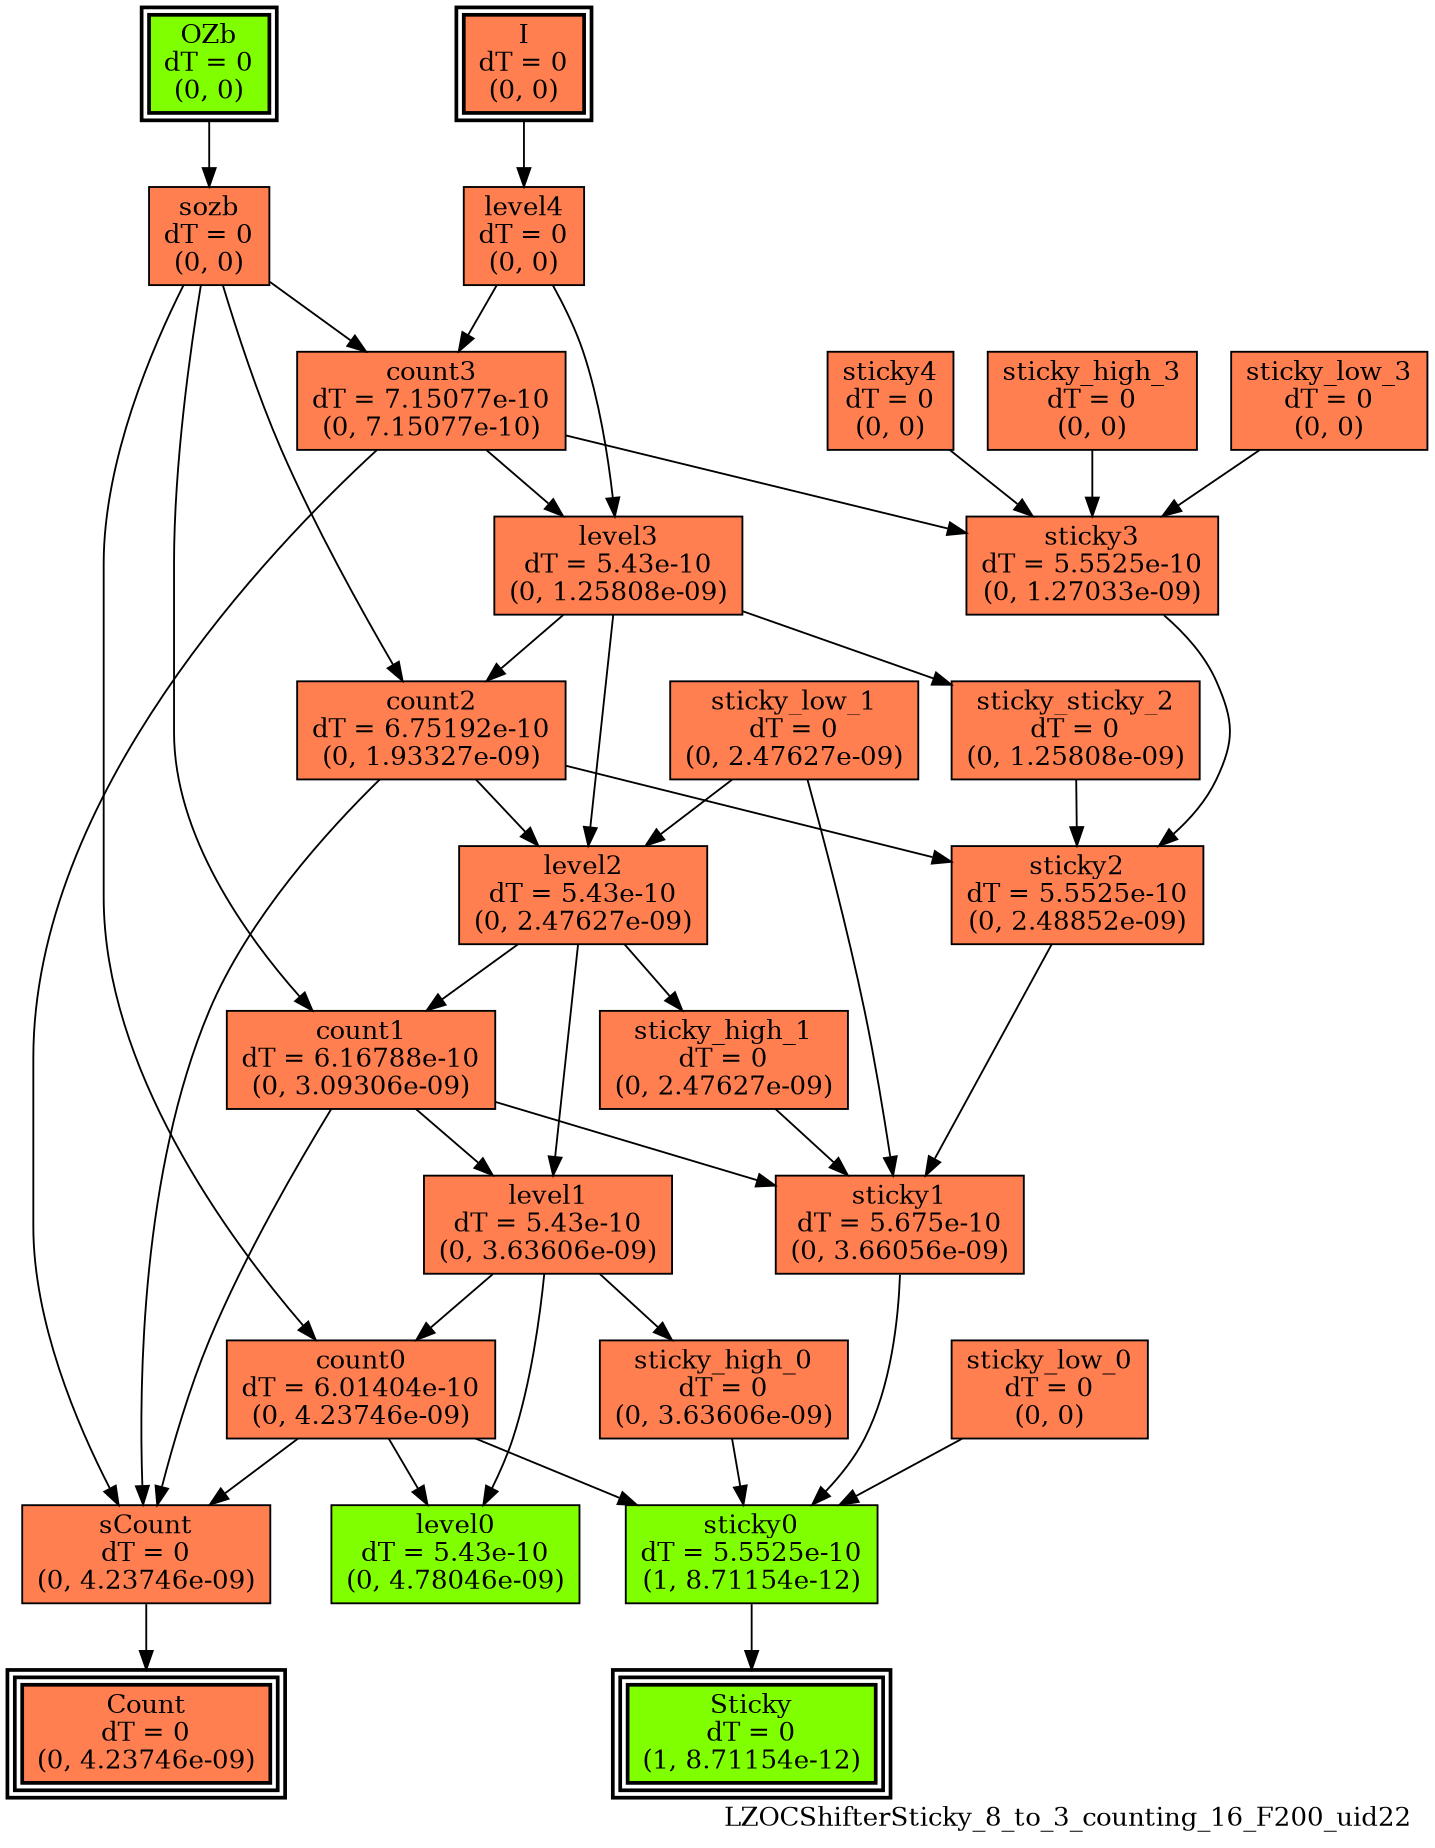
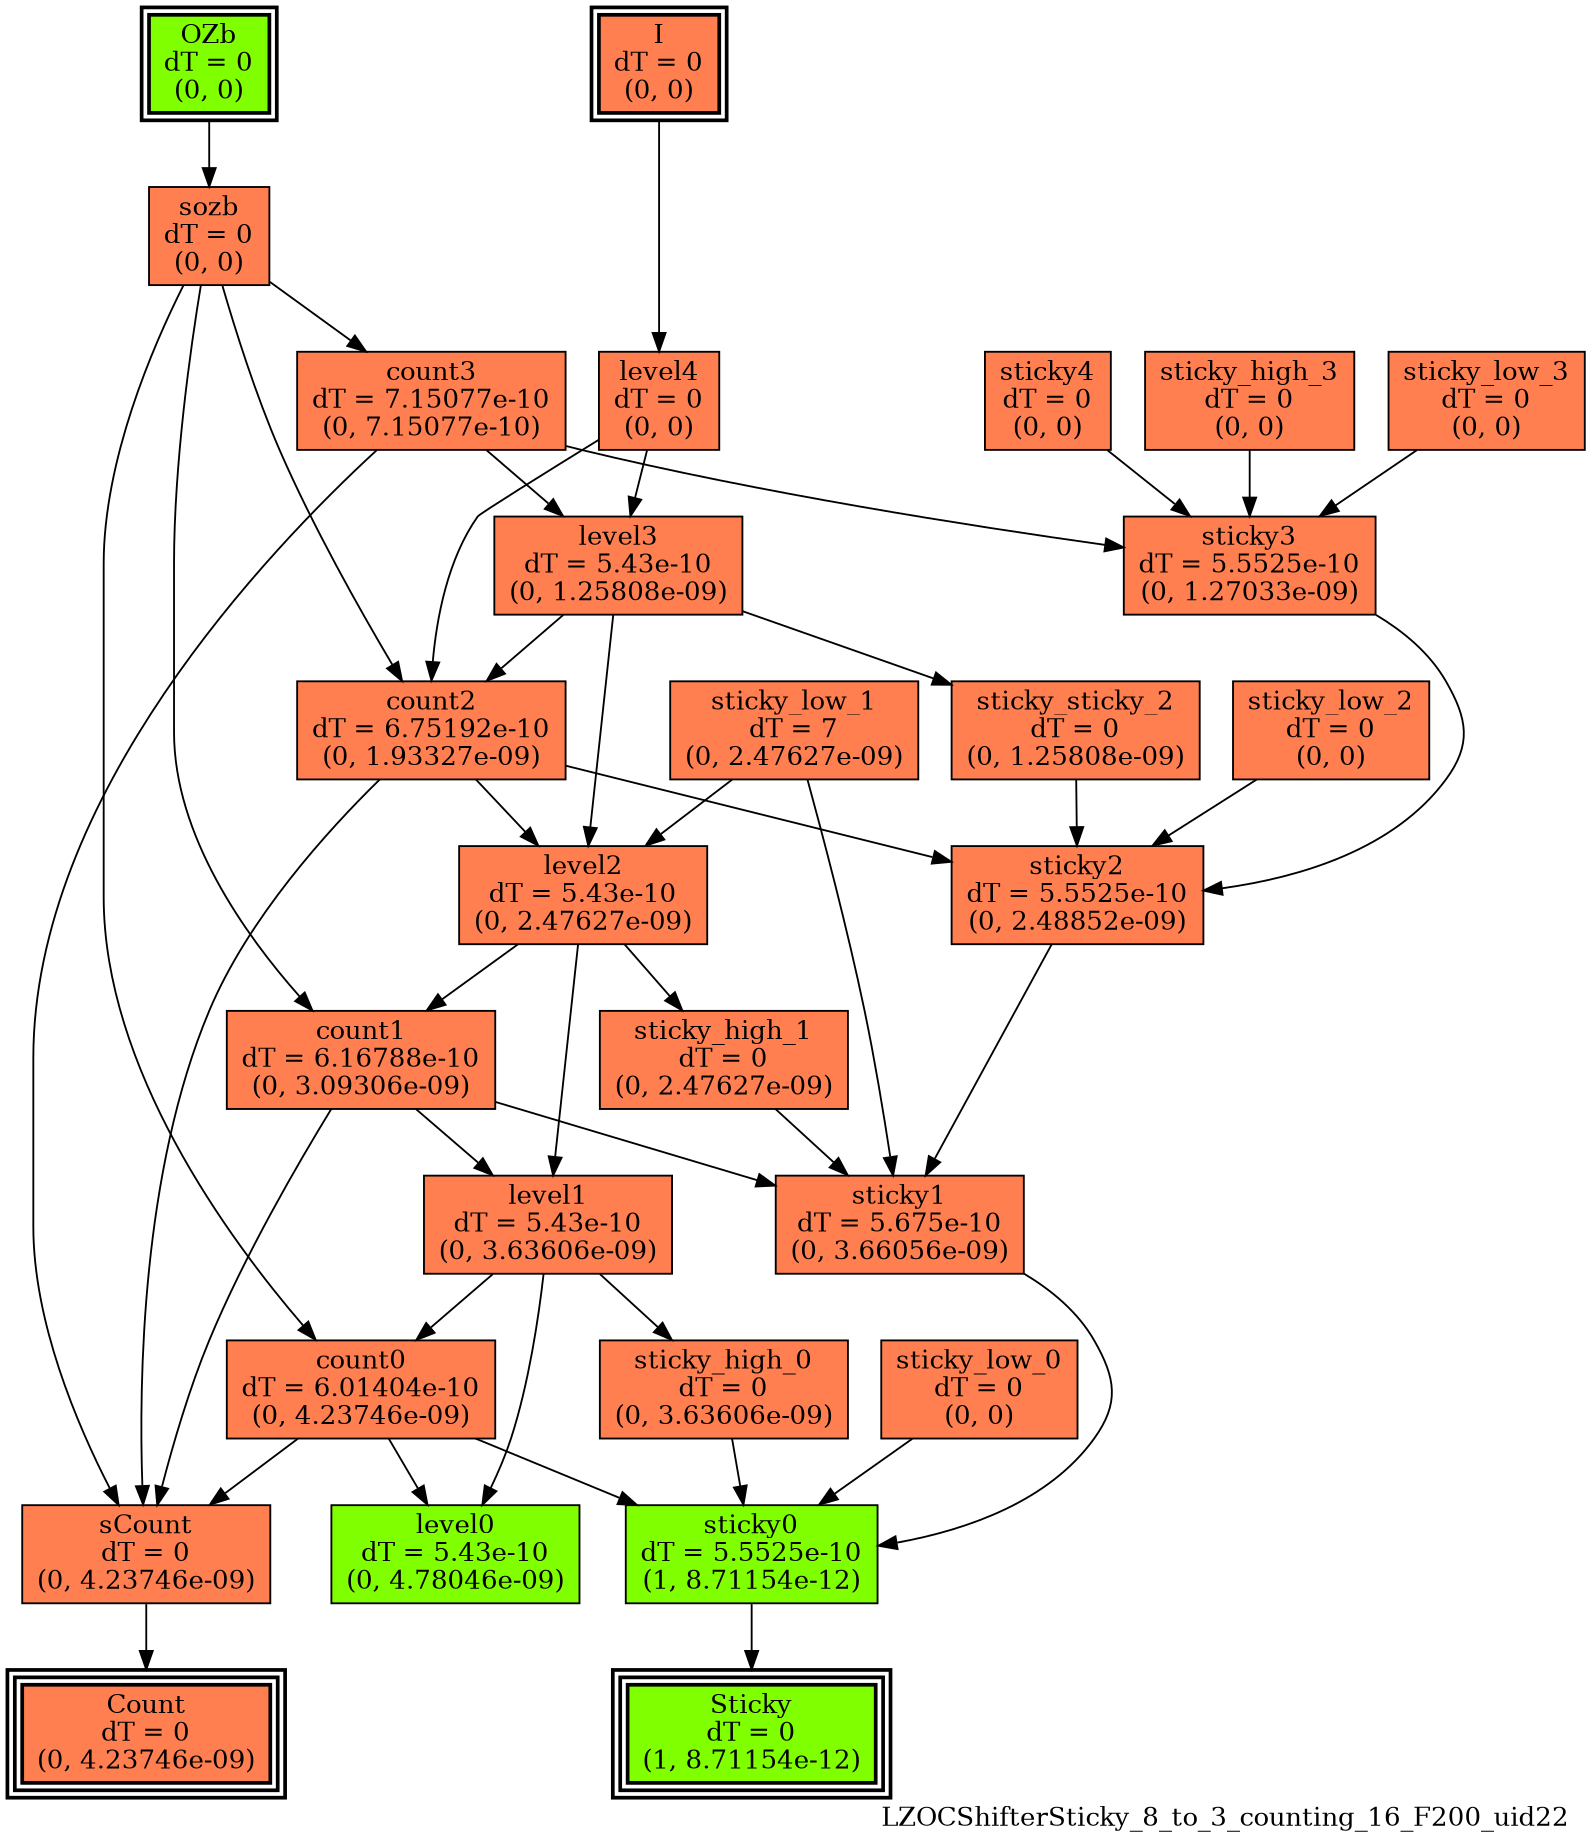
(482, 310) -> (475, 521)
(794, 730) -> (794, 730)
none -> (1331, 730)
